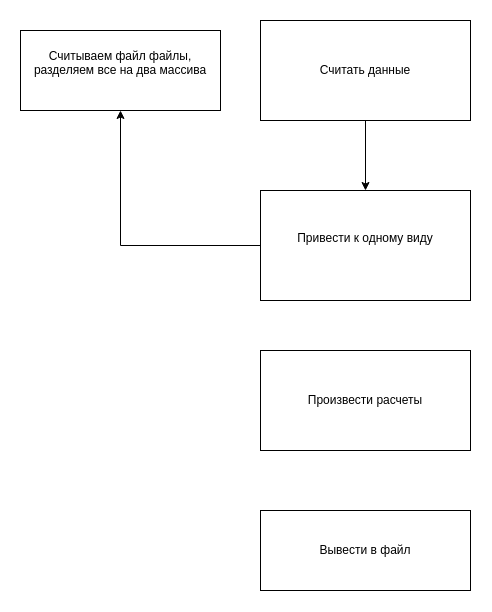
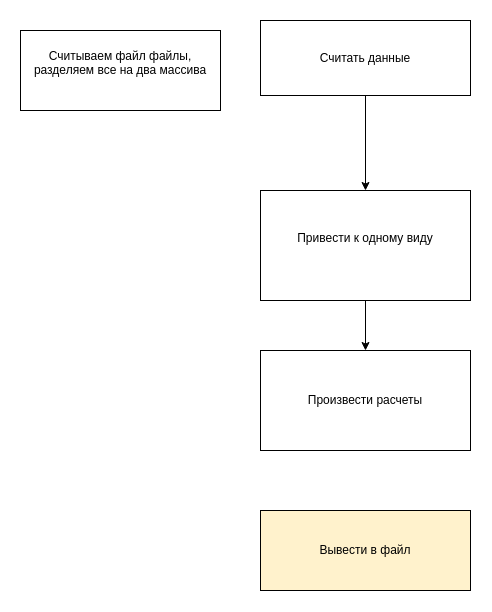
(366, 71) -> (366, 58)
(127, 246) -> (366, 322)
(366, 551) -> (366, 551)
